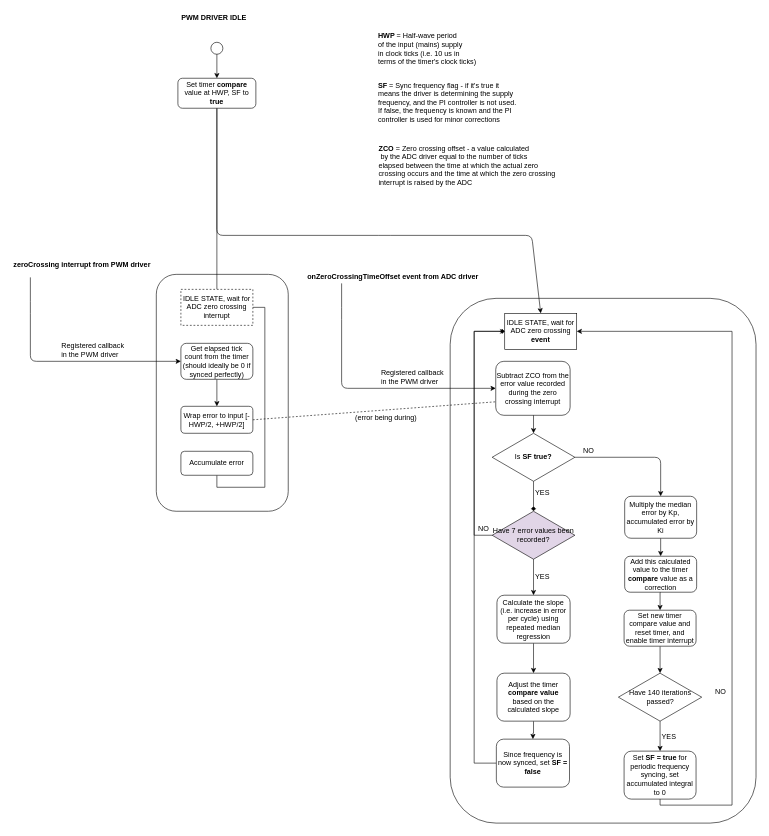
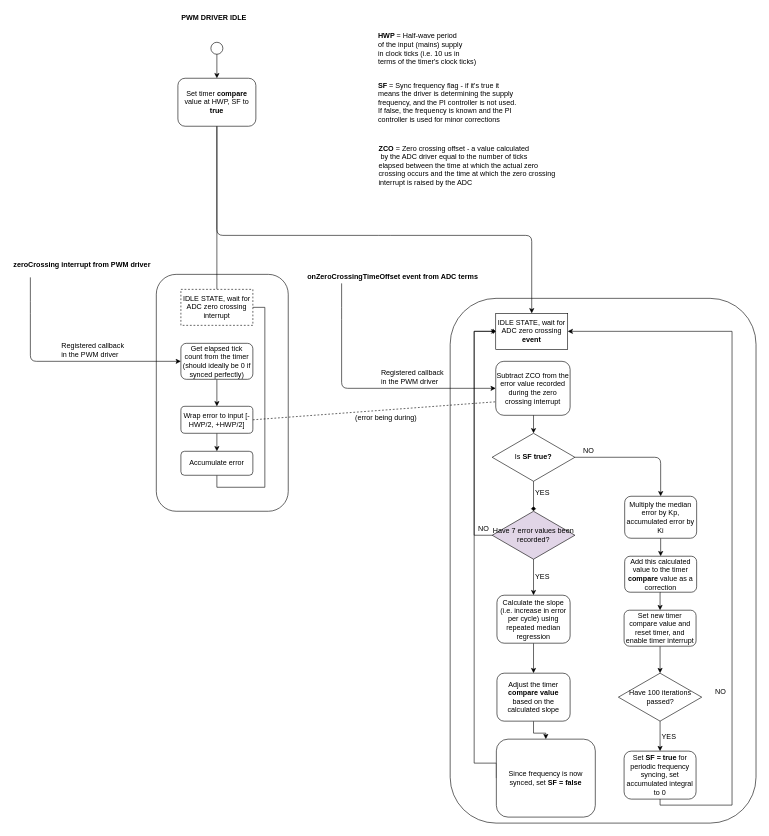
(217, 93) -> (217, 102)
(395, 278) -> (394, 278)
(541, 332) -> (532, 332)
none -> (217, 446)
(661, 698) -> (661, 698)
(533, 764) -> (546, 779)
